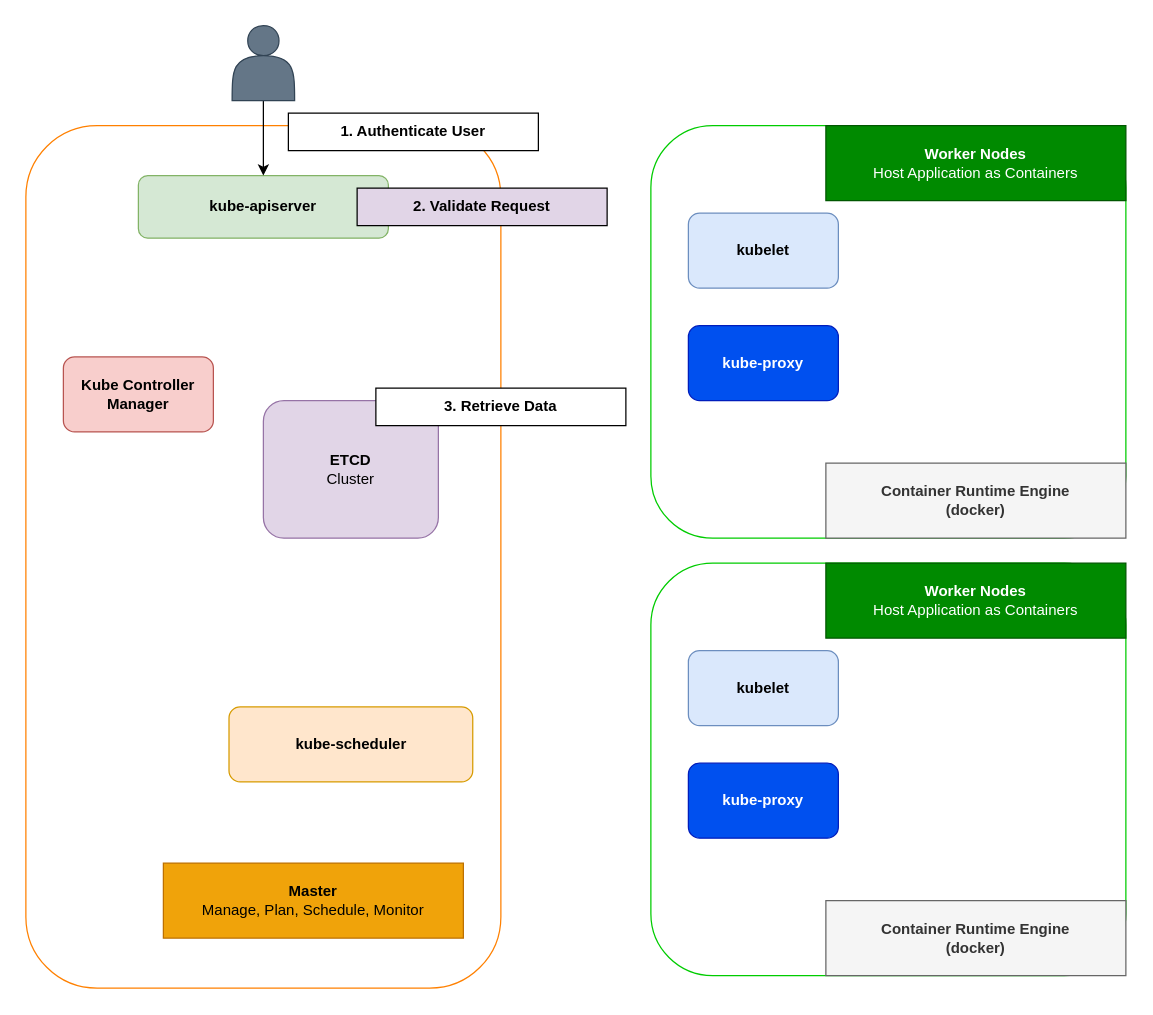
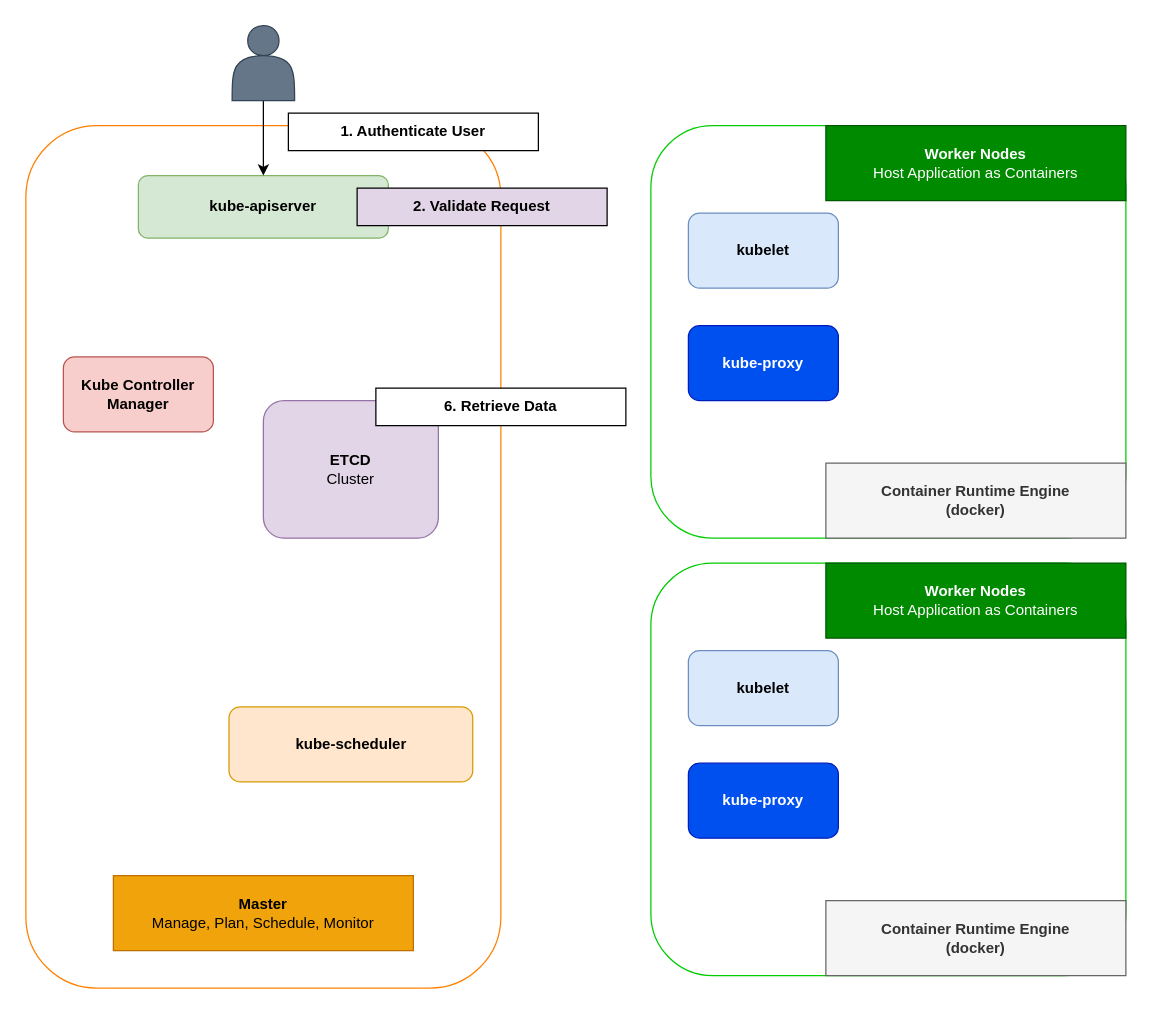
(501, 407) -> (501, 407)
(313, 901) -> (263, 913)
